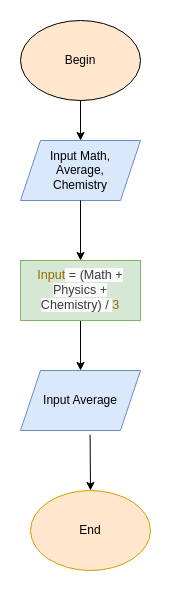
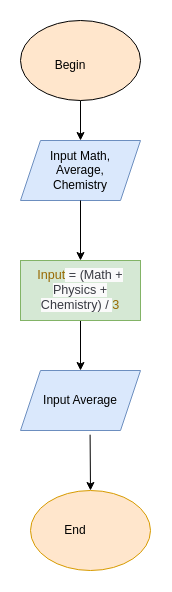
(81, 61) -> (71, 66)
(91, 531) -> (76, 531)
